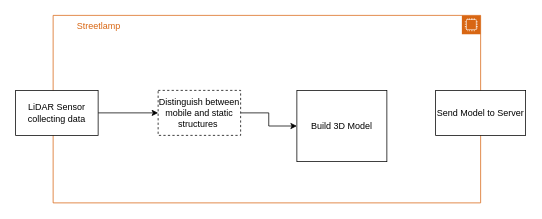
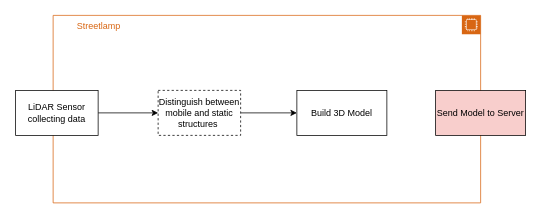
(480, 113) -> (480, 113)
(342, 126) -> (342, 113)
